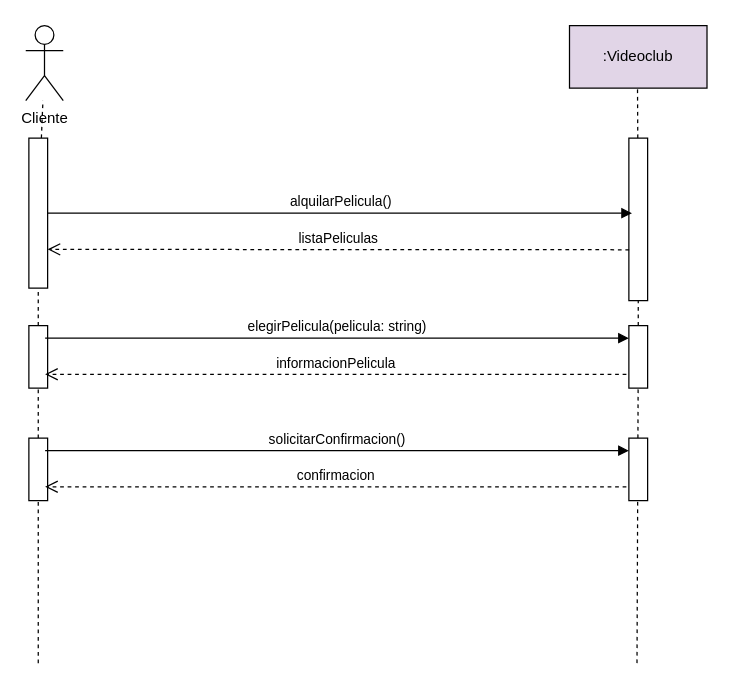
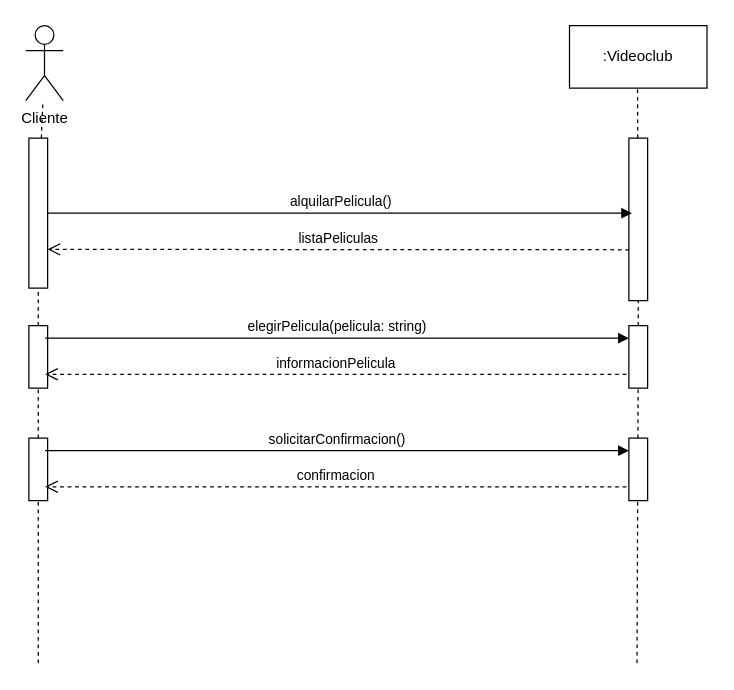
(638, 57) -> (638, 57)
